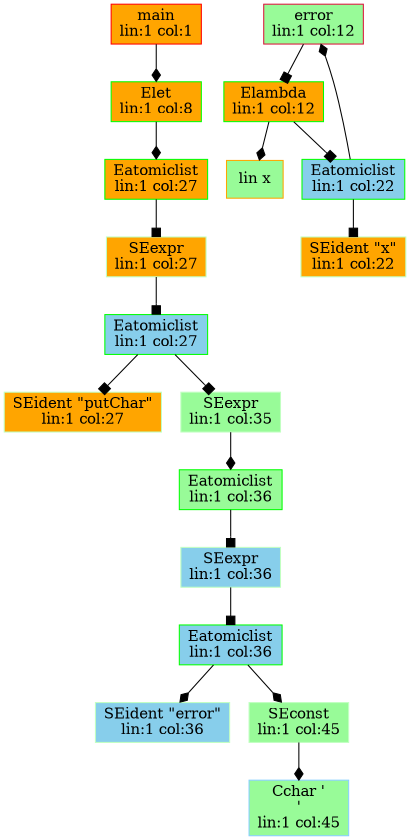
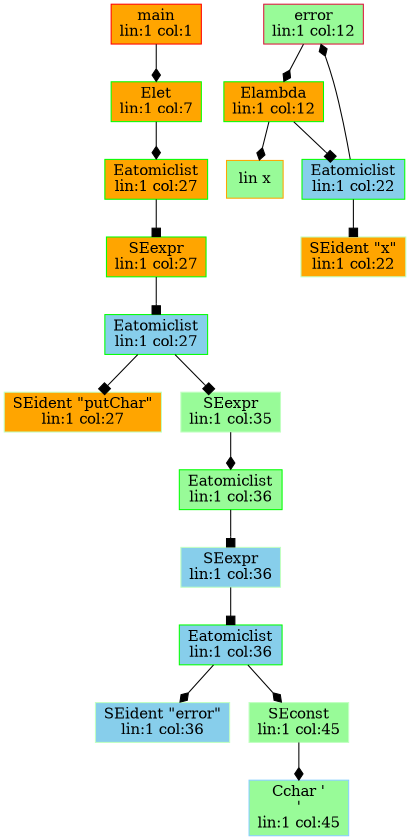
(296, 58) -> (296, 58)
(156, 102) -> (156, 102)
(156, 257) -> (156, 257)
